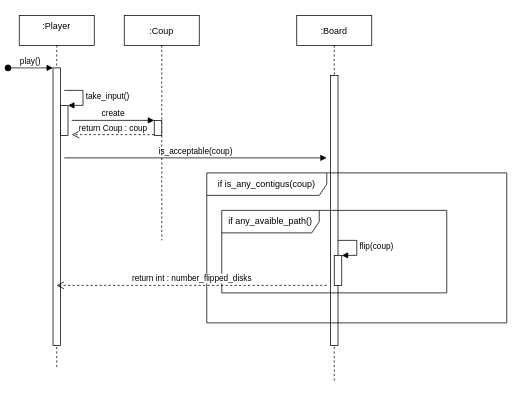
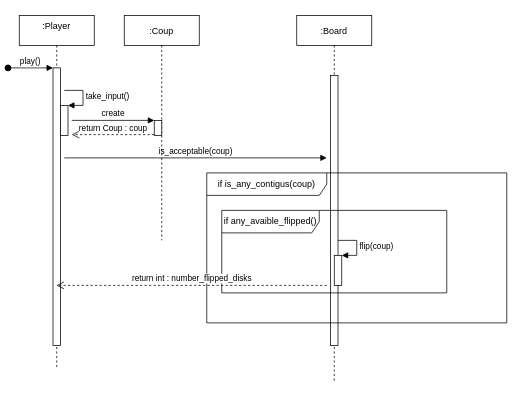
(270, 222) -> (270, 222)
